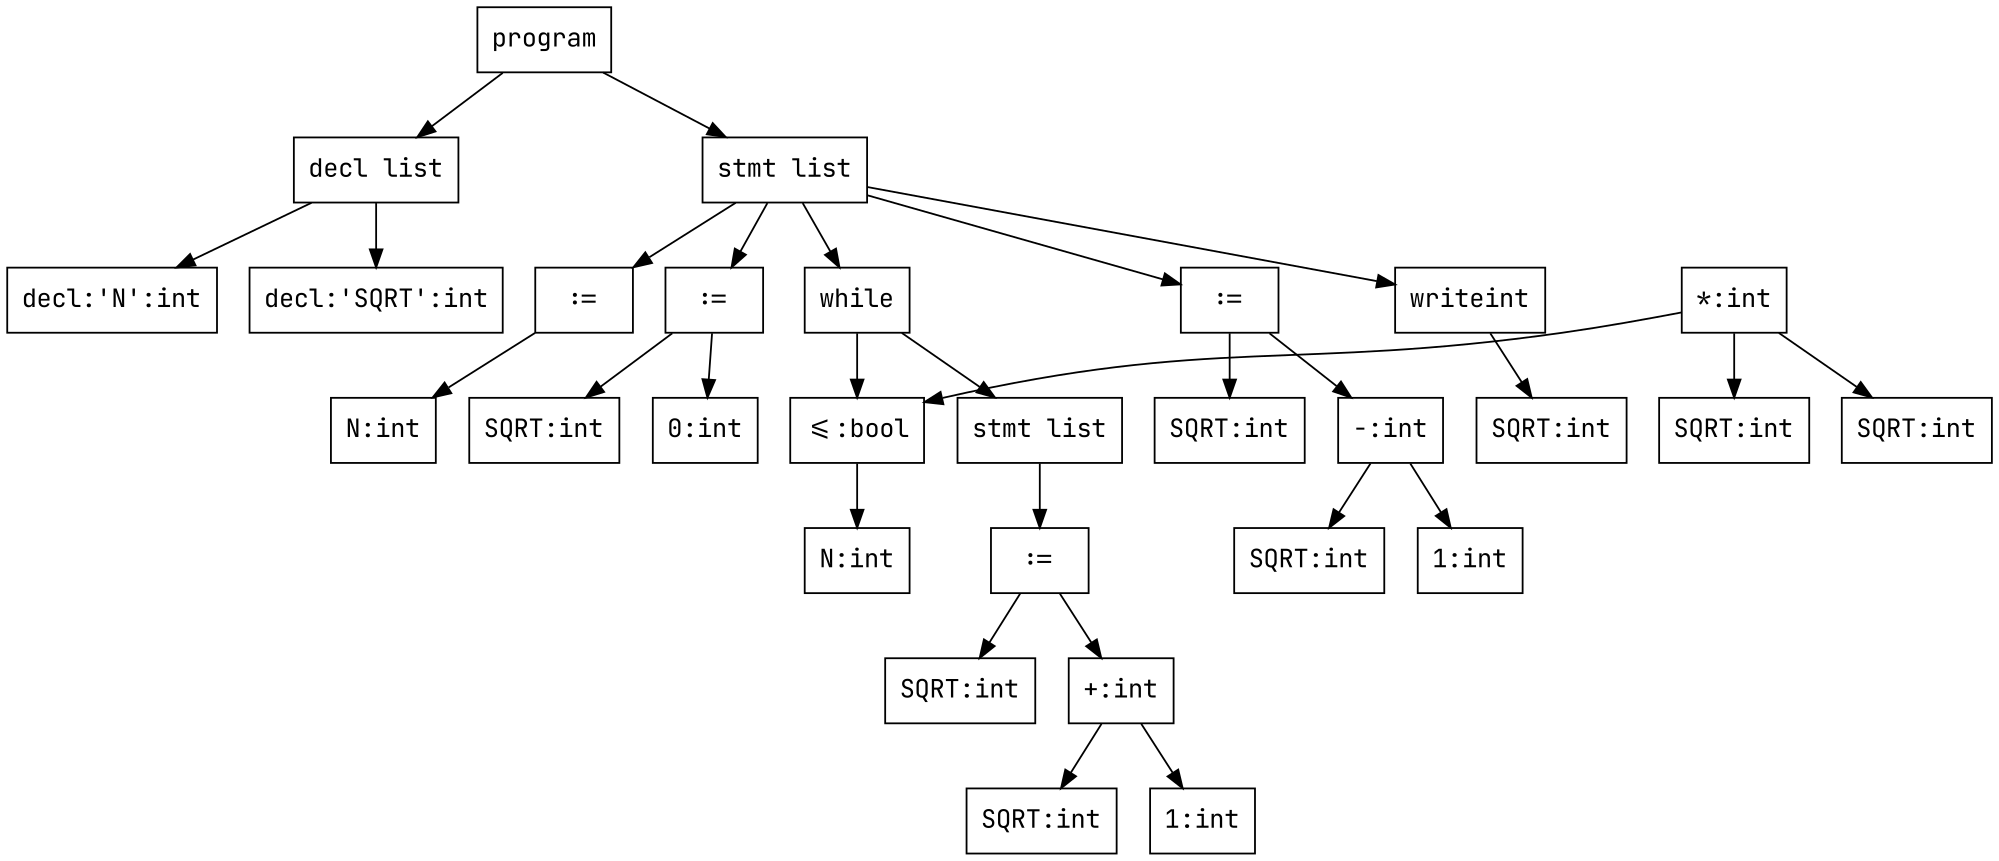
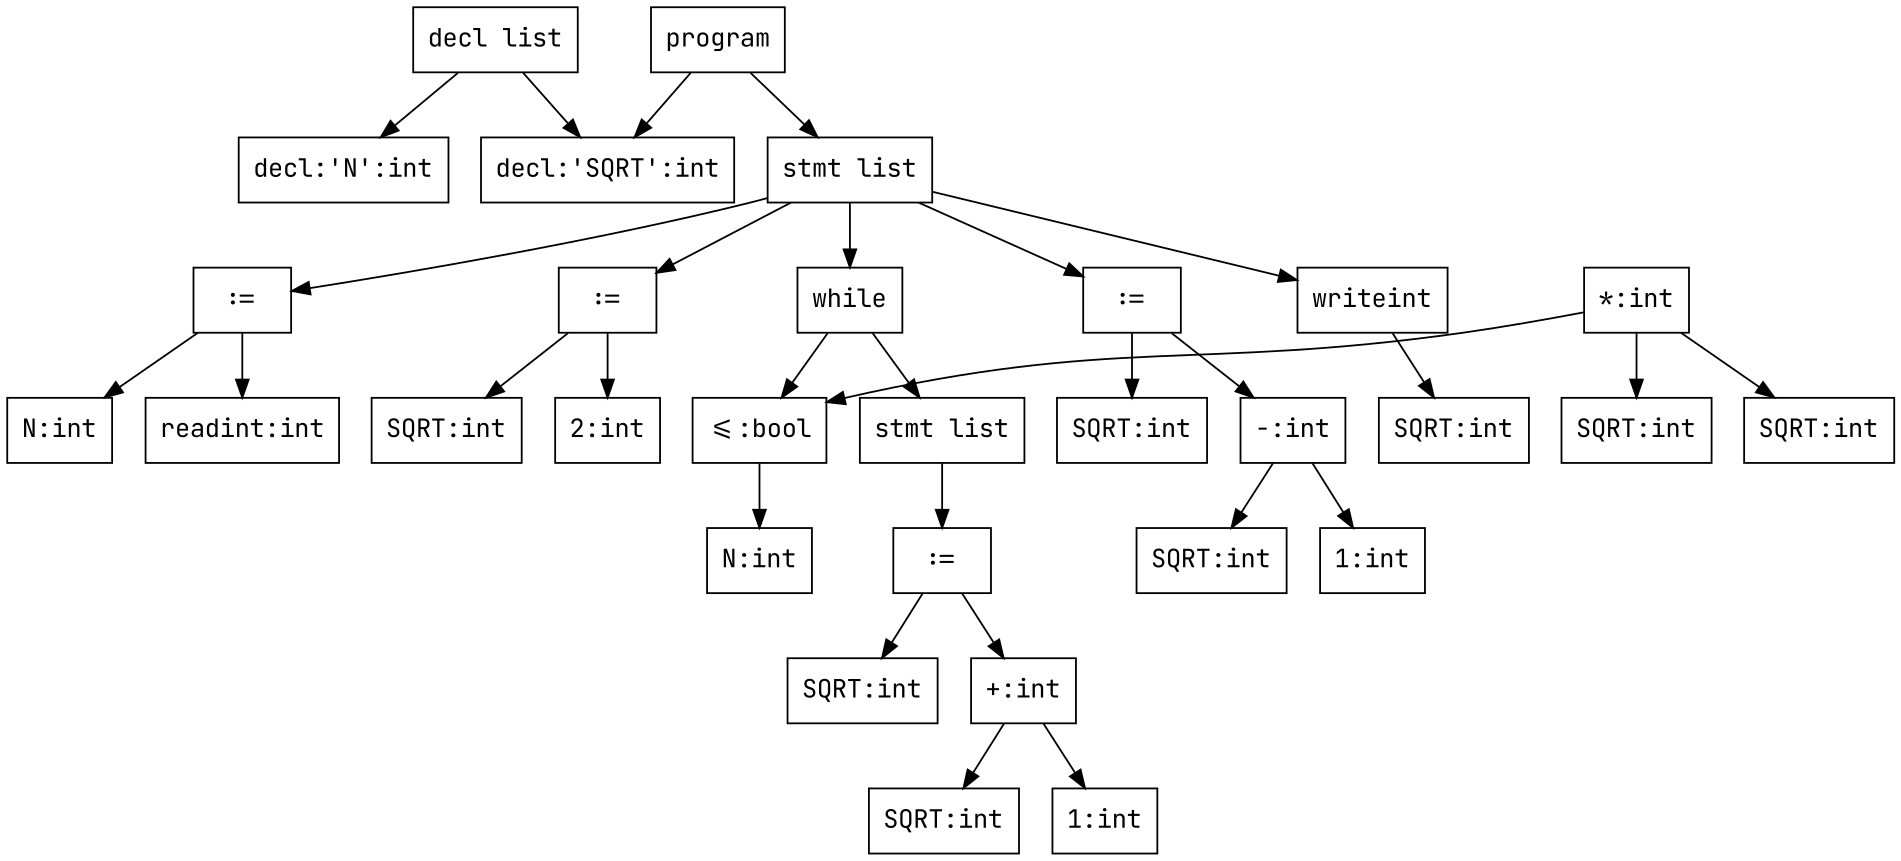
(467, 100) -> (669, 98)
none -> (242, 430)
(705, 430) -> (608, 430)
